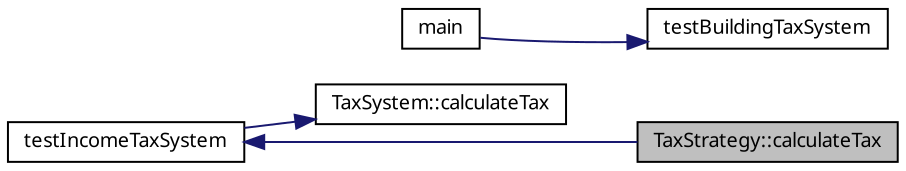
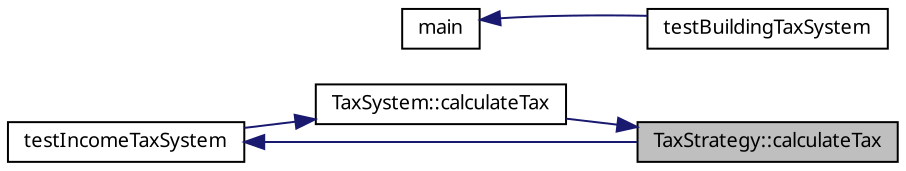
(554, 42) -> (574, 16)
none -> (592, 122)
